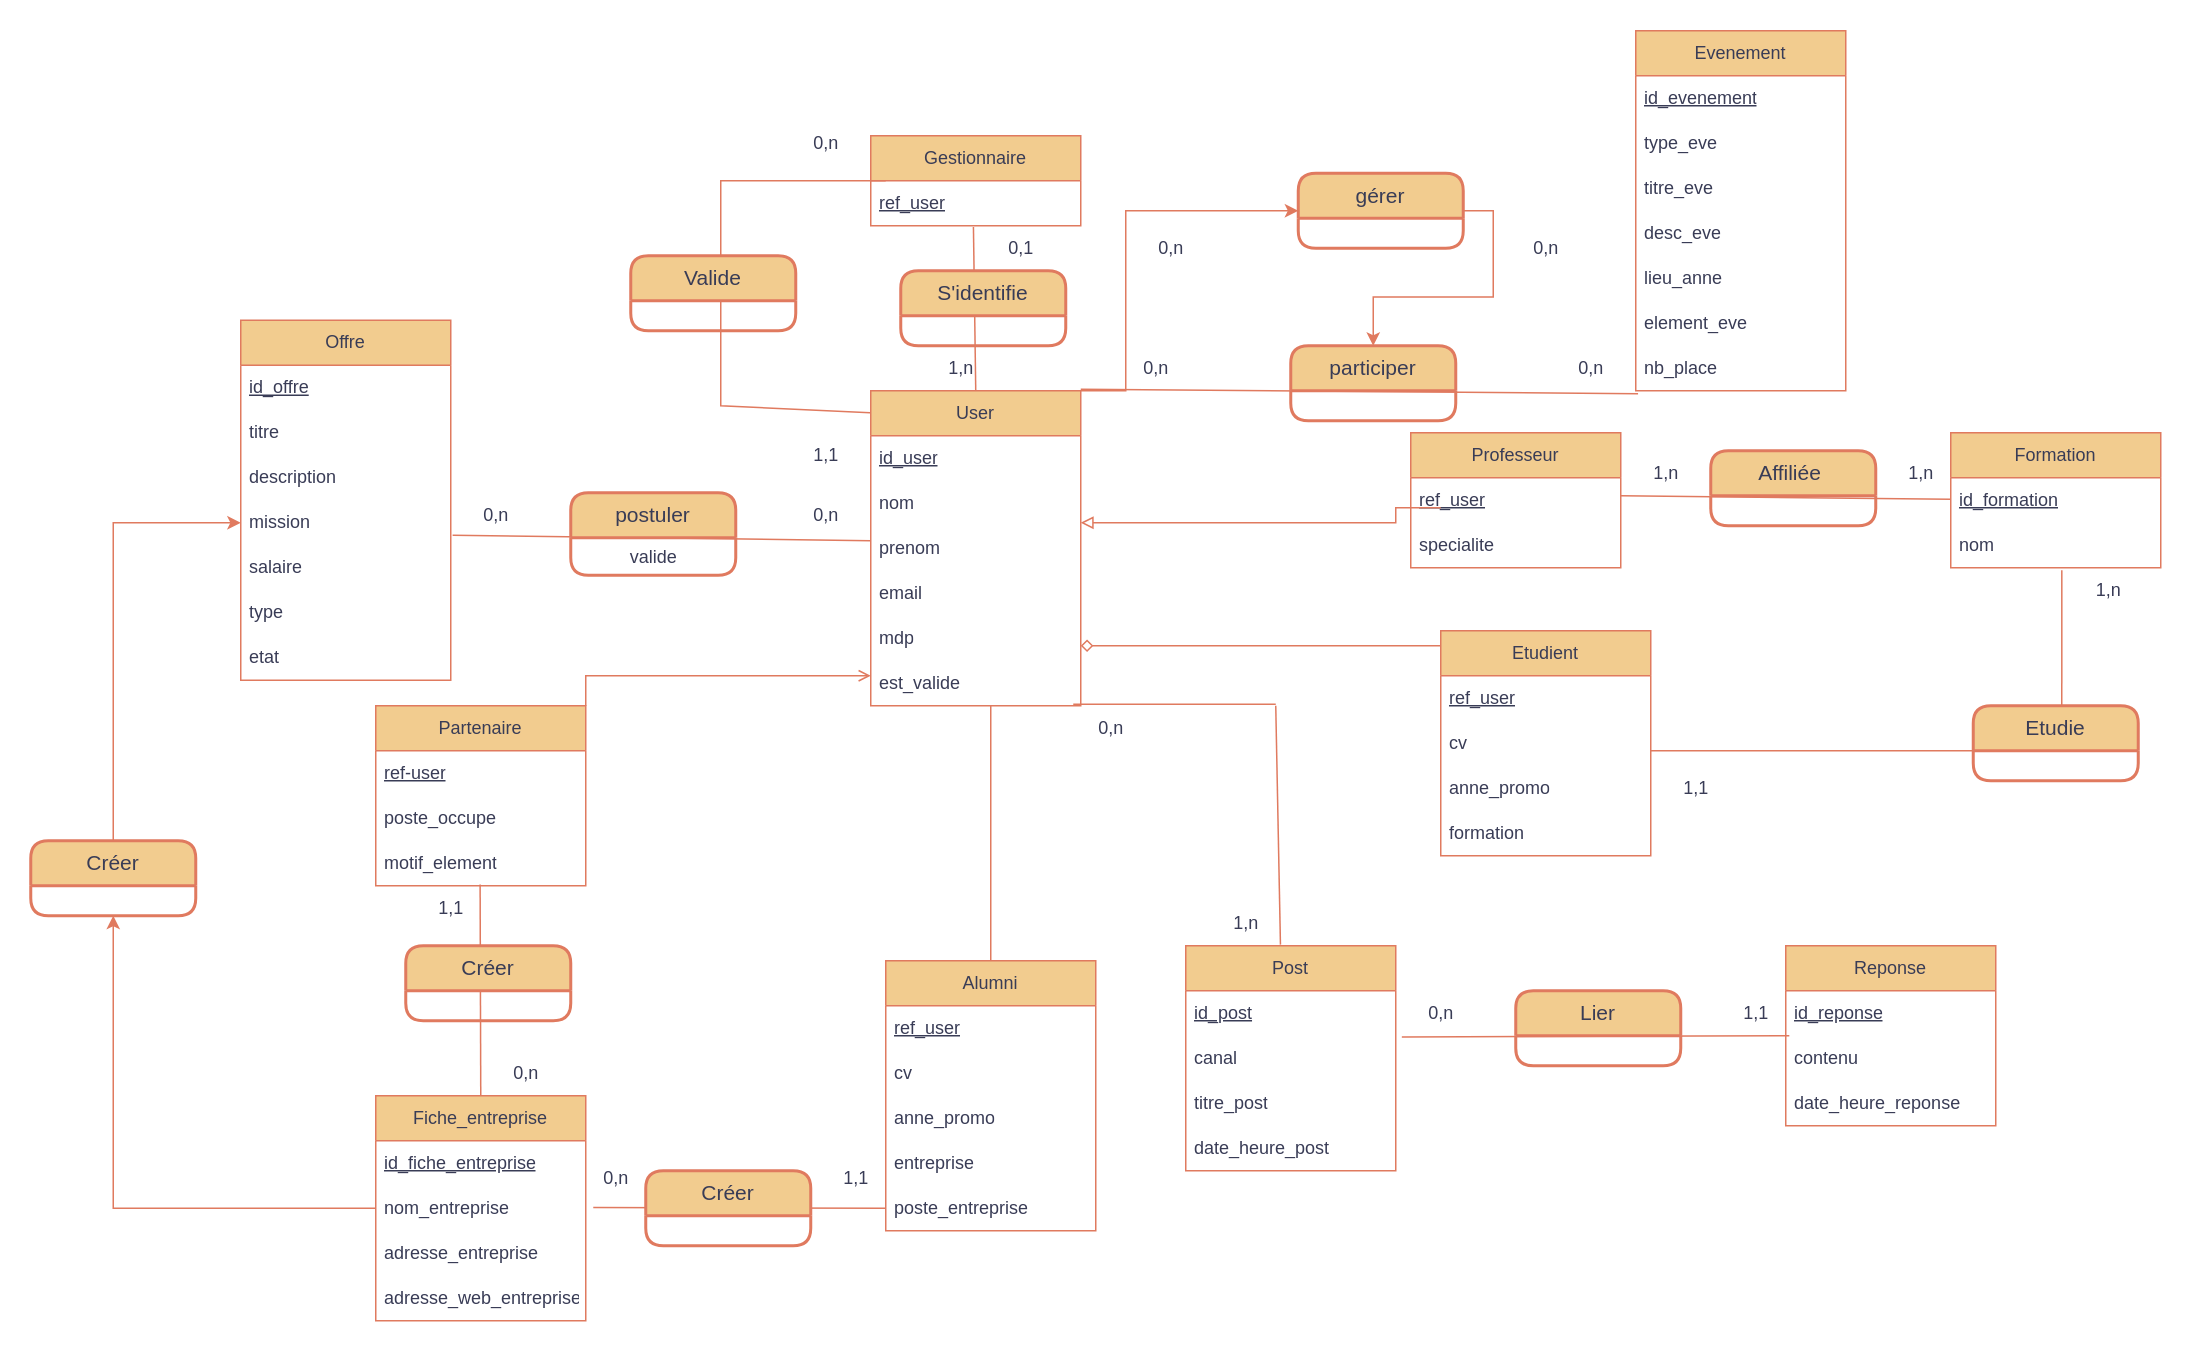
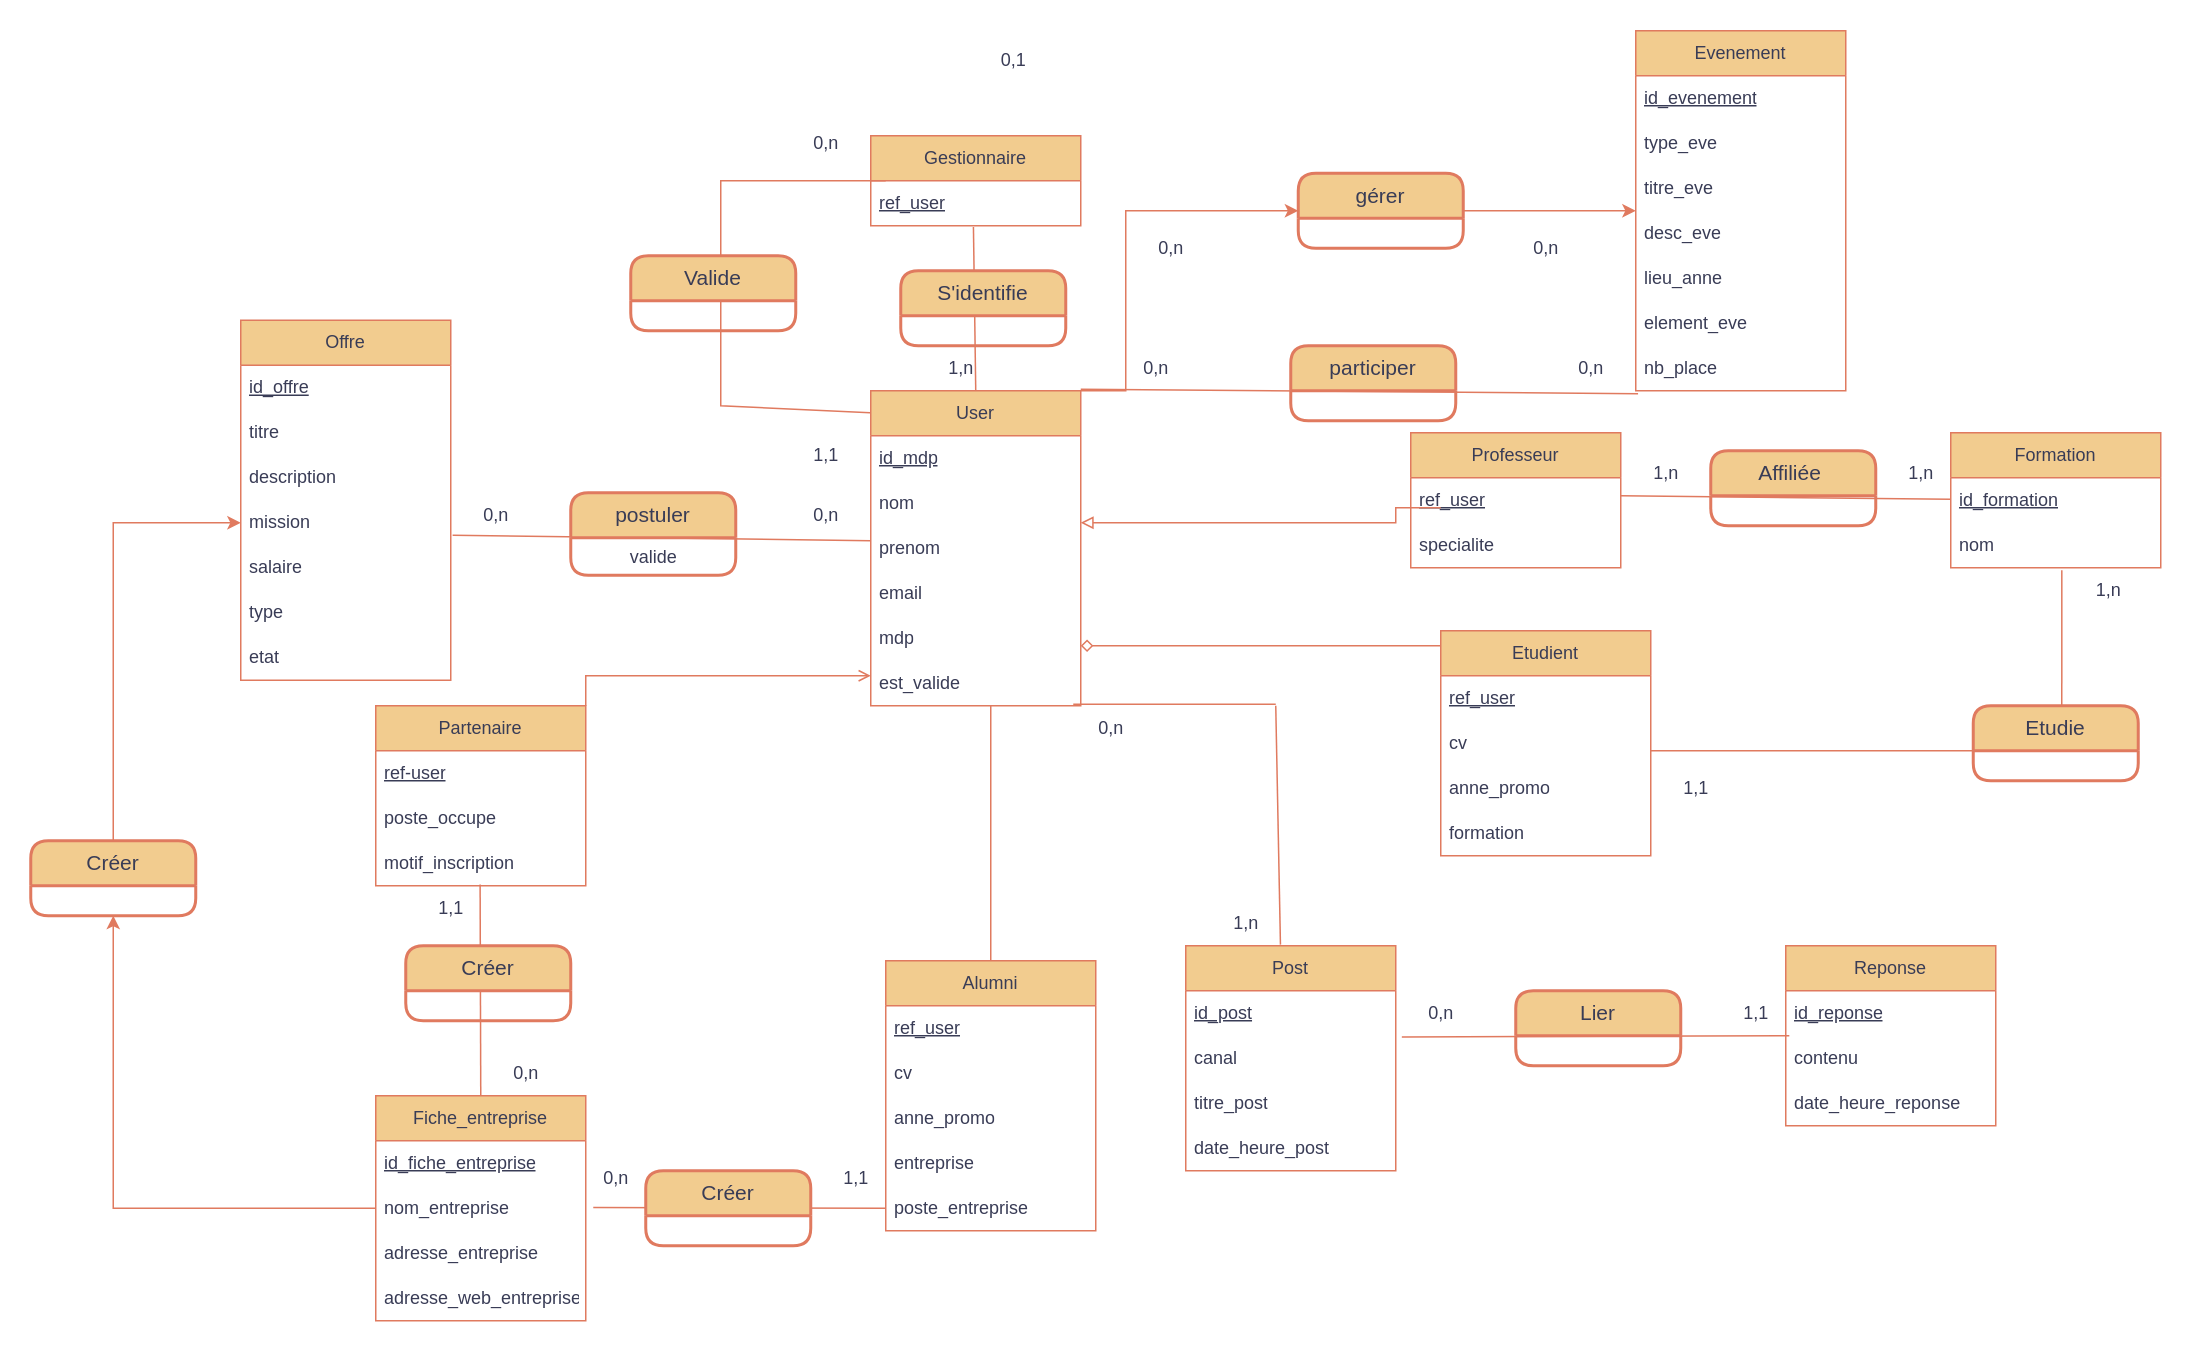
(1021, 248) -> (1013, 61)
(1458, 297) -> (1558, 211)
(913, 458) -> (908, 458)
(446, 863) -> (461, 863)
